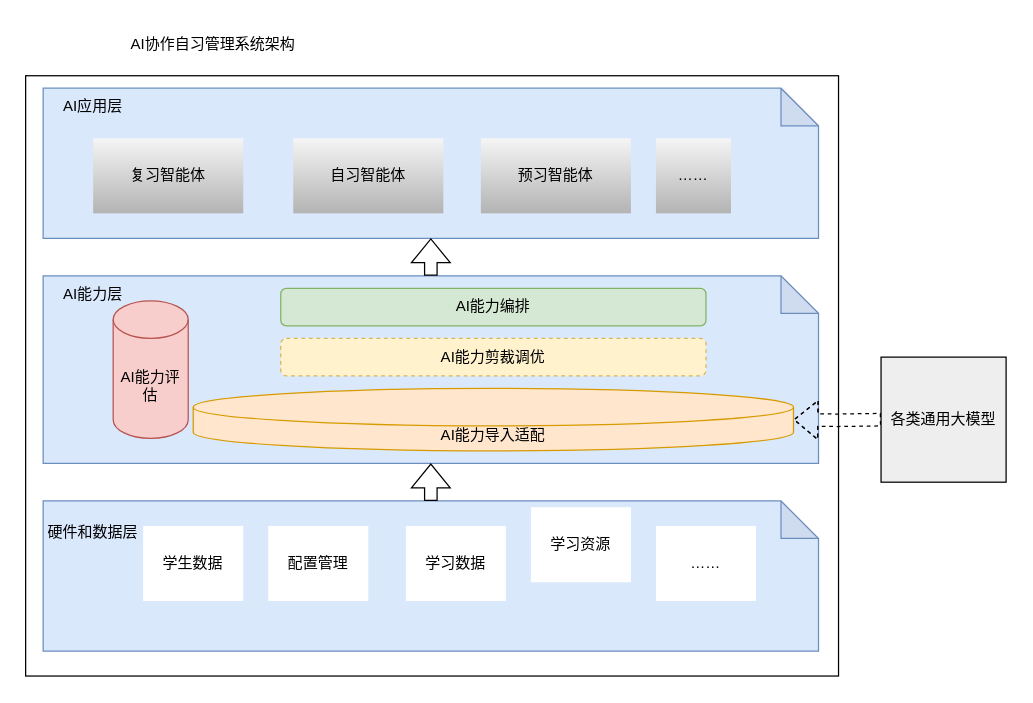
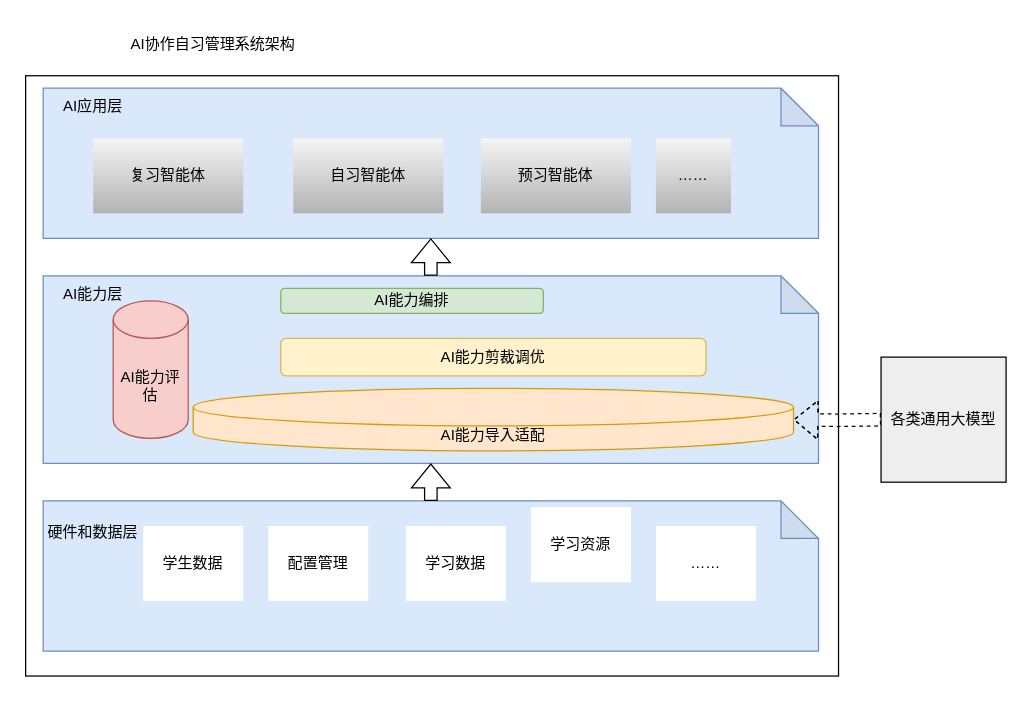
(493, 307) -> (412, 301)
(493, 357) -> (493, 357)
